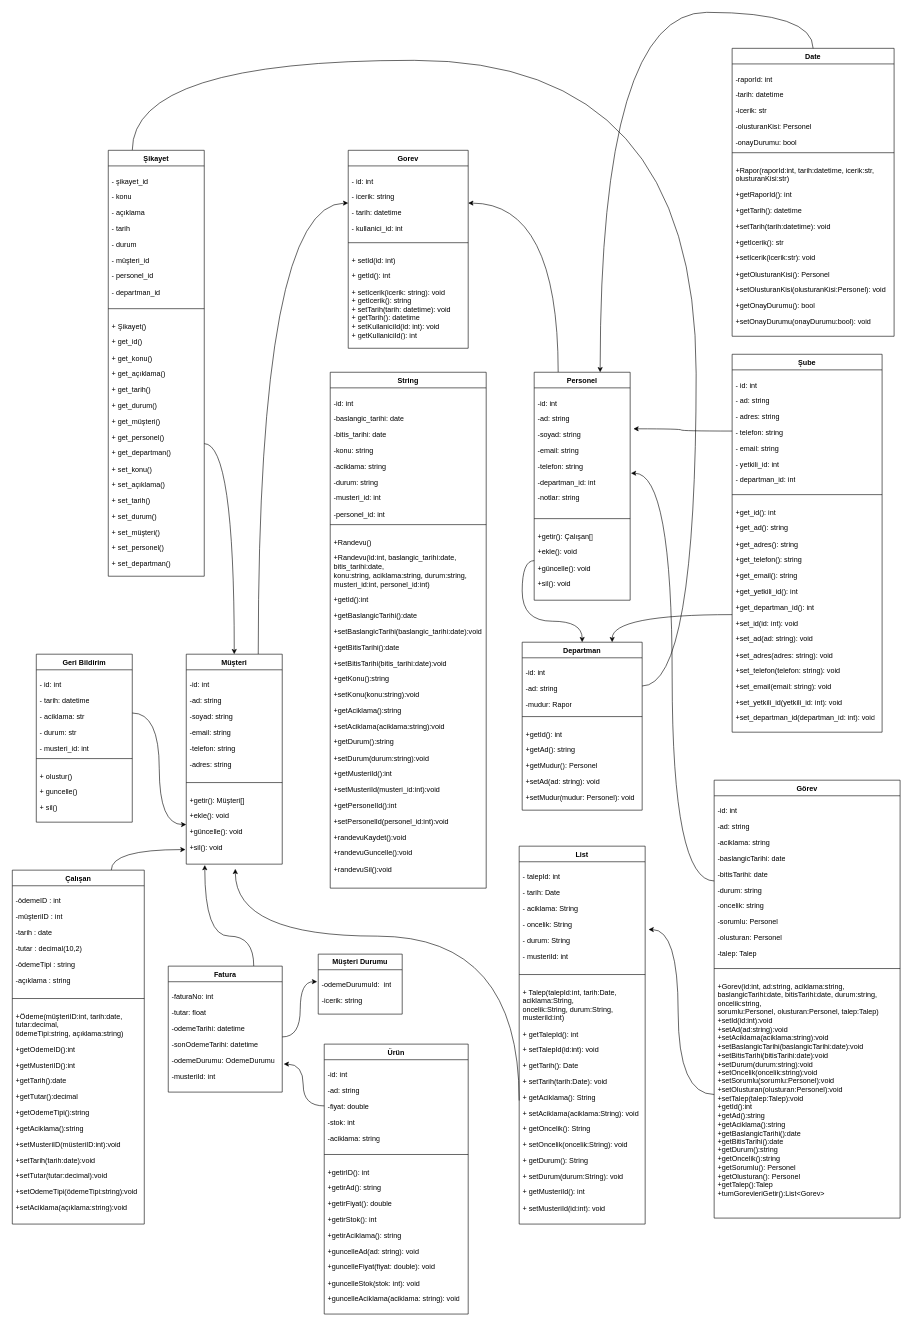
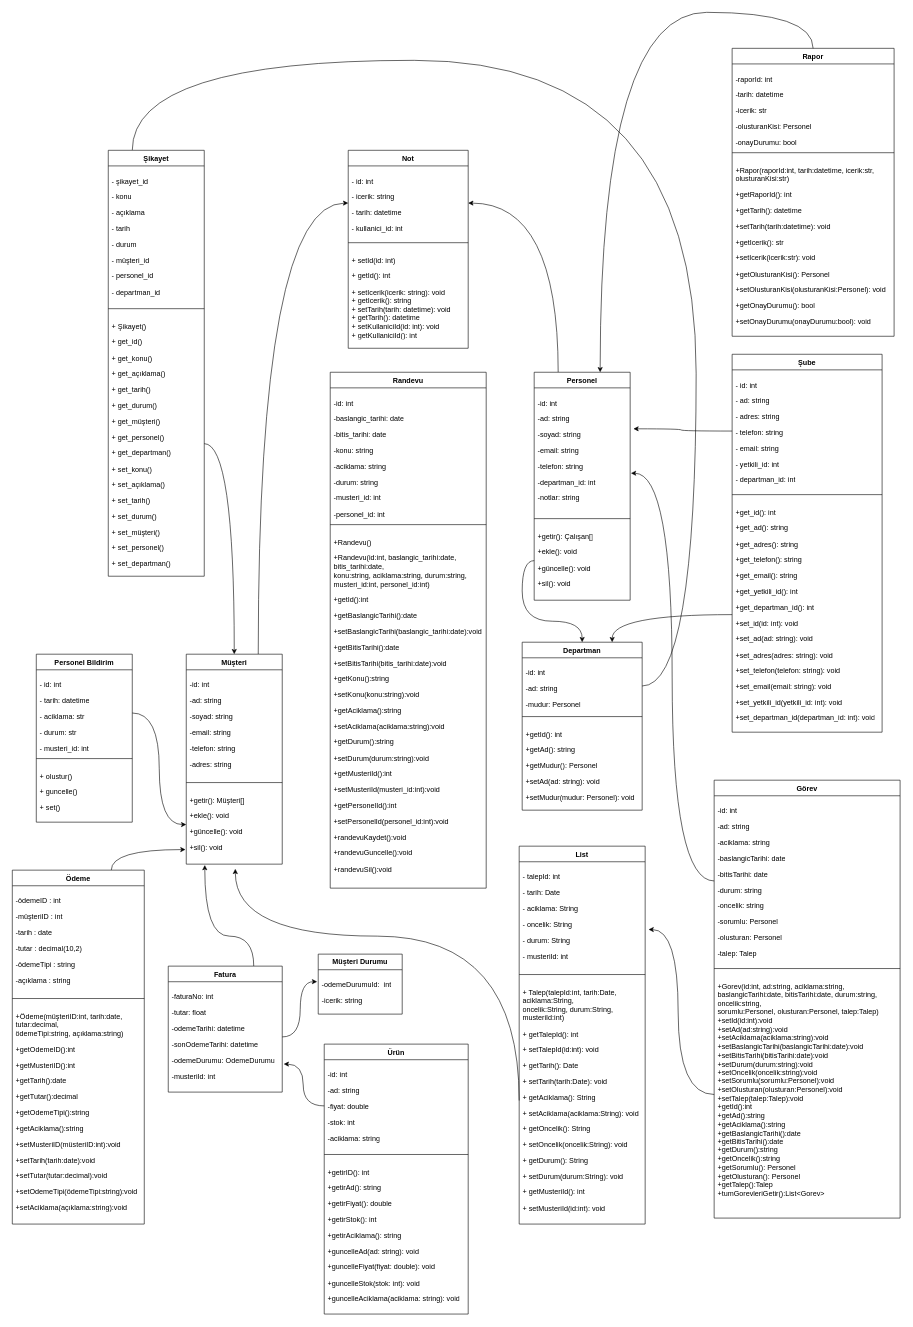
(813, 57) -> (813, 57)
(408, 159) -> (408, 159)
(408, 381) -> (408, 381)
(84, 663) -> (84, 663)
(550, 675) -> (555, 675)
(61, 778) -> (61, 778)
(78, 879) -> (78, 879)
